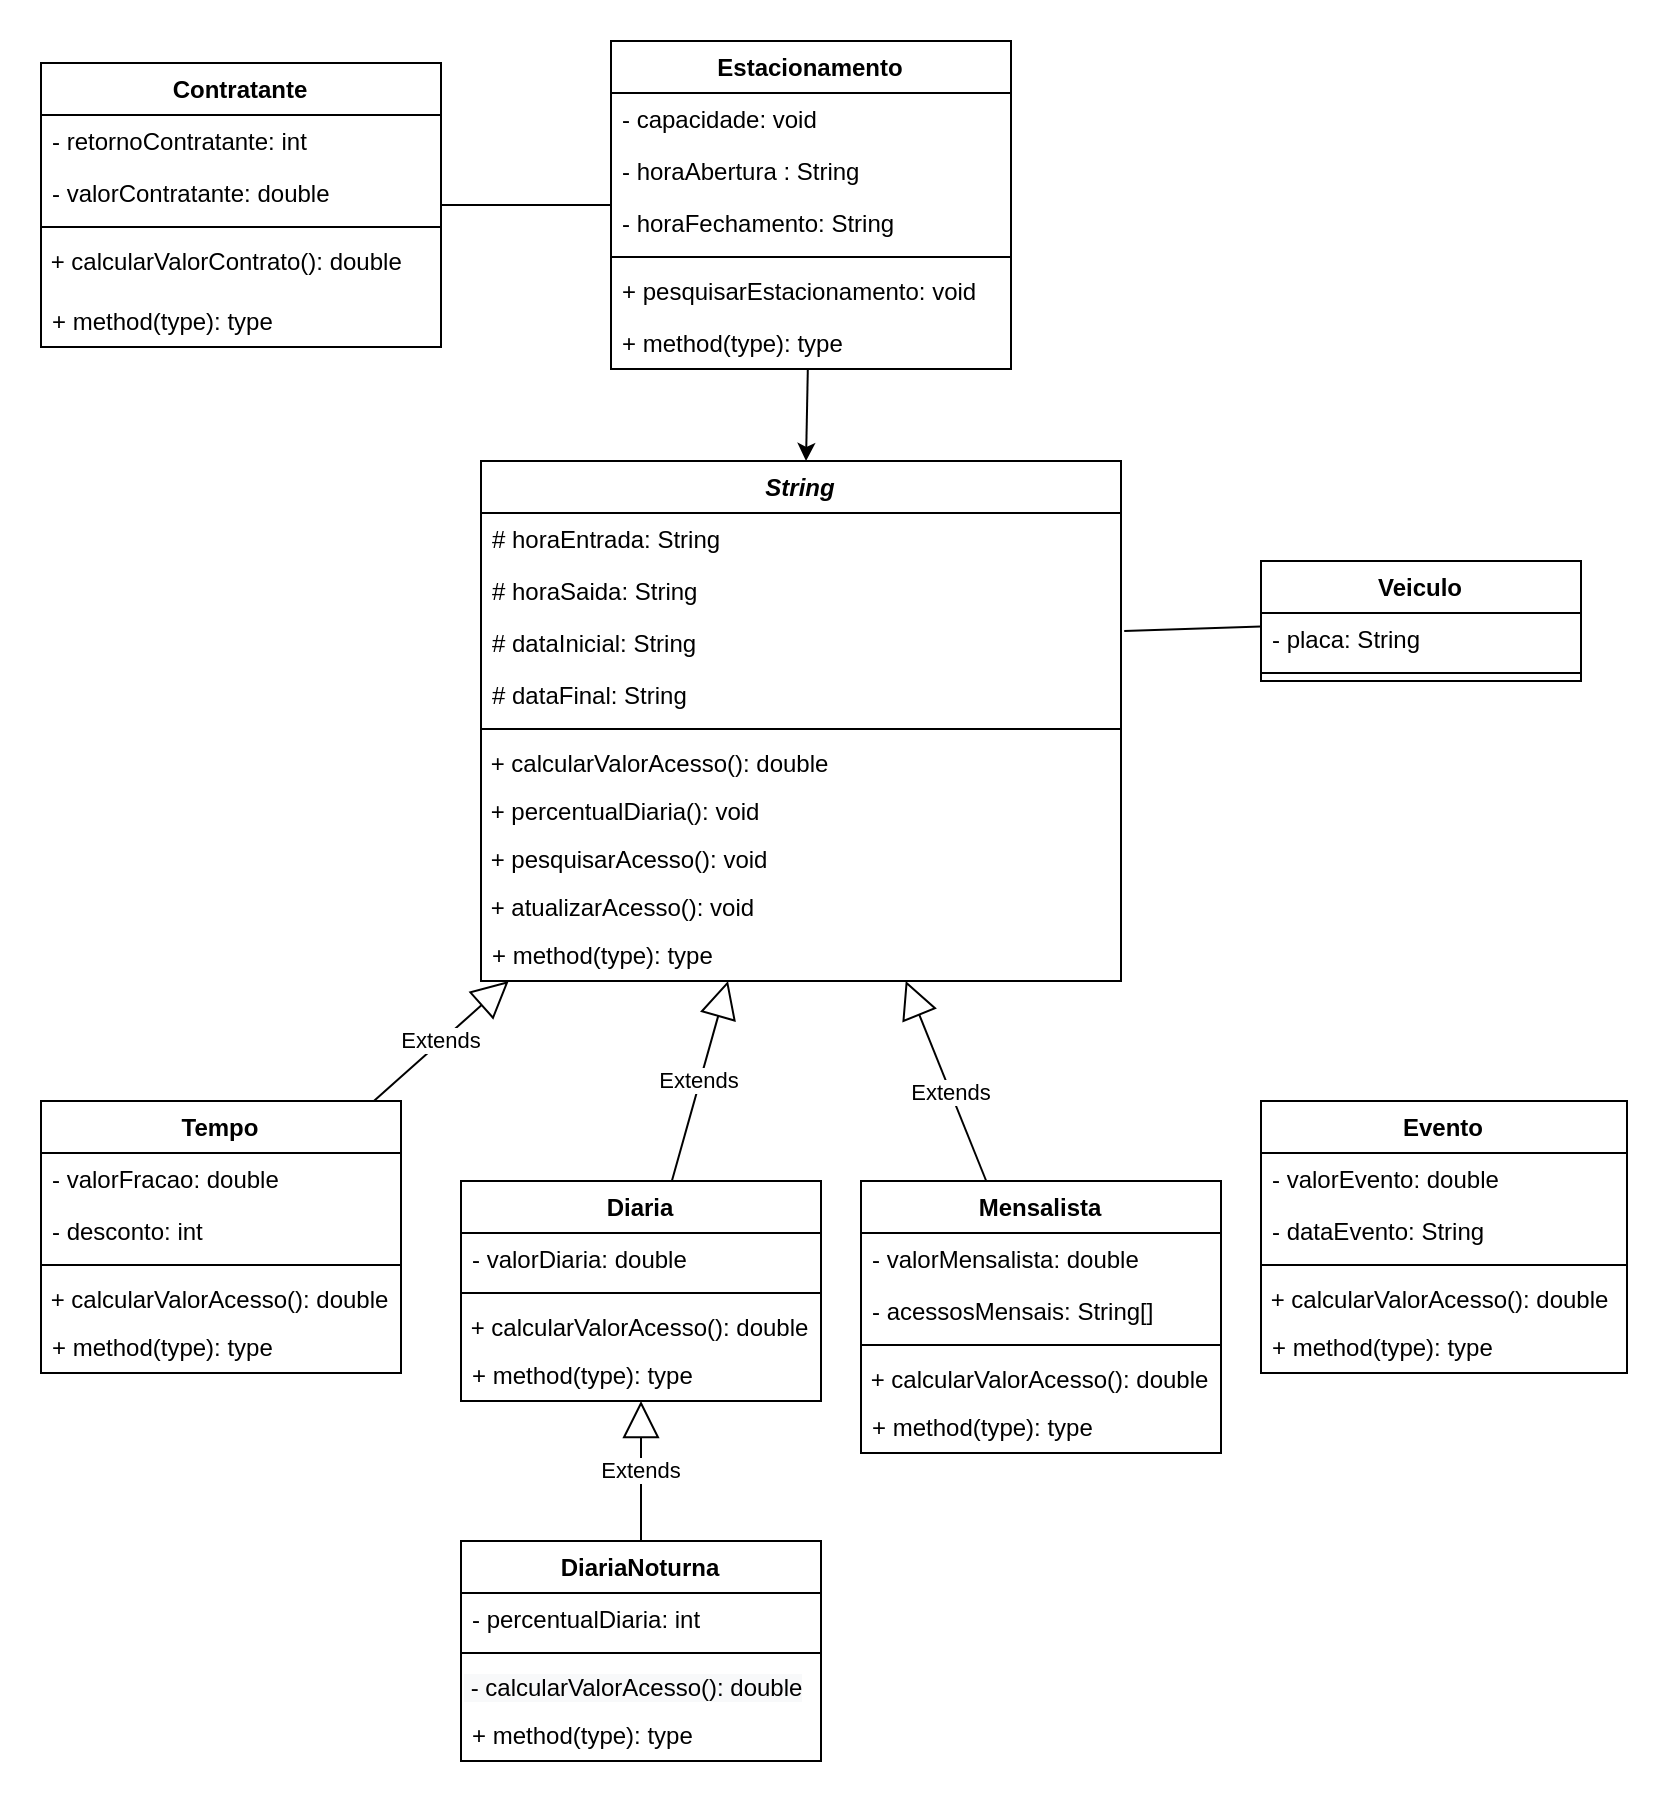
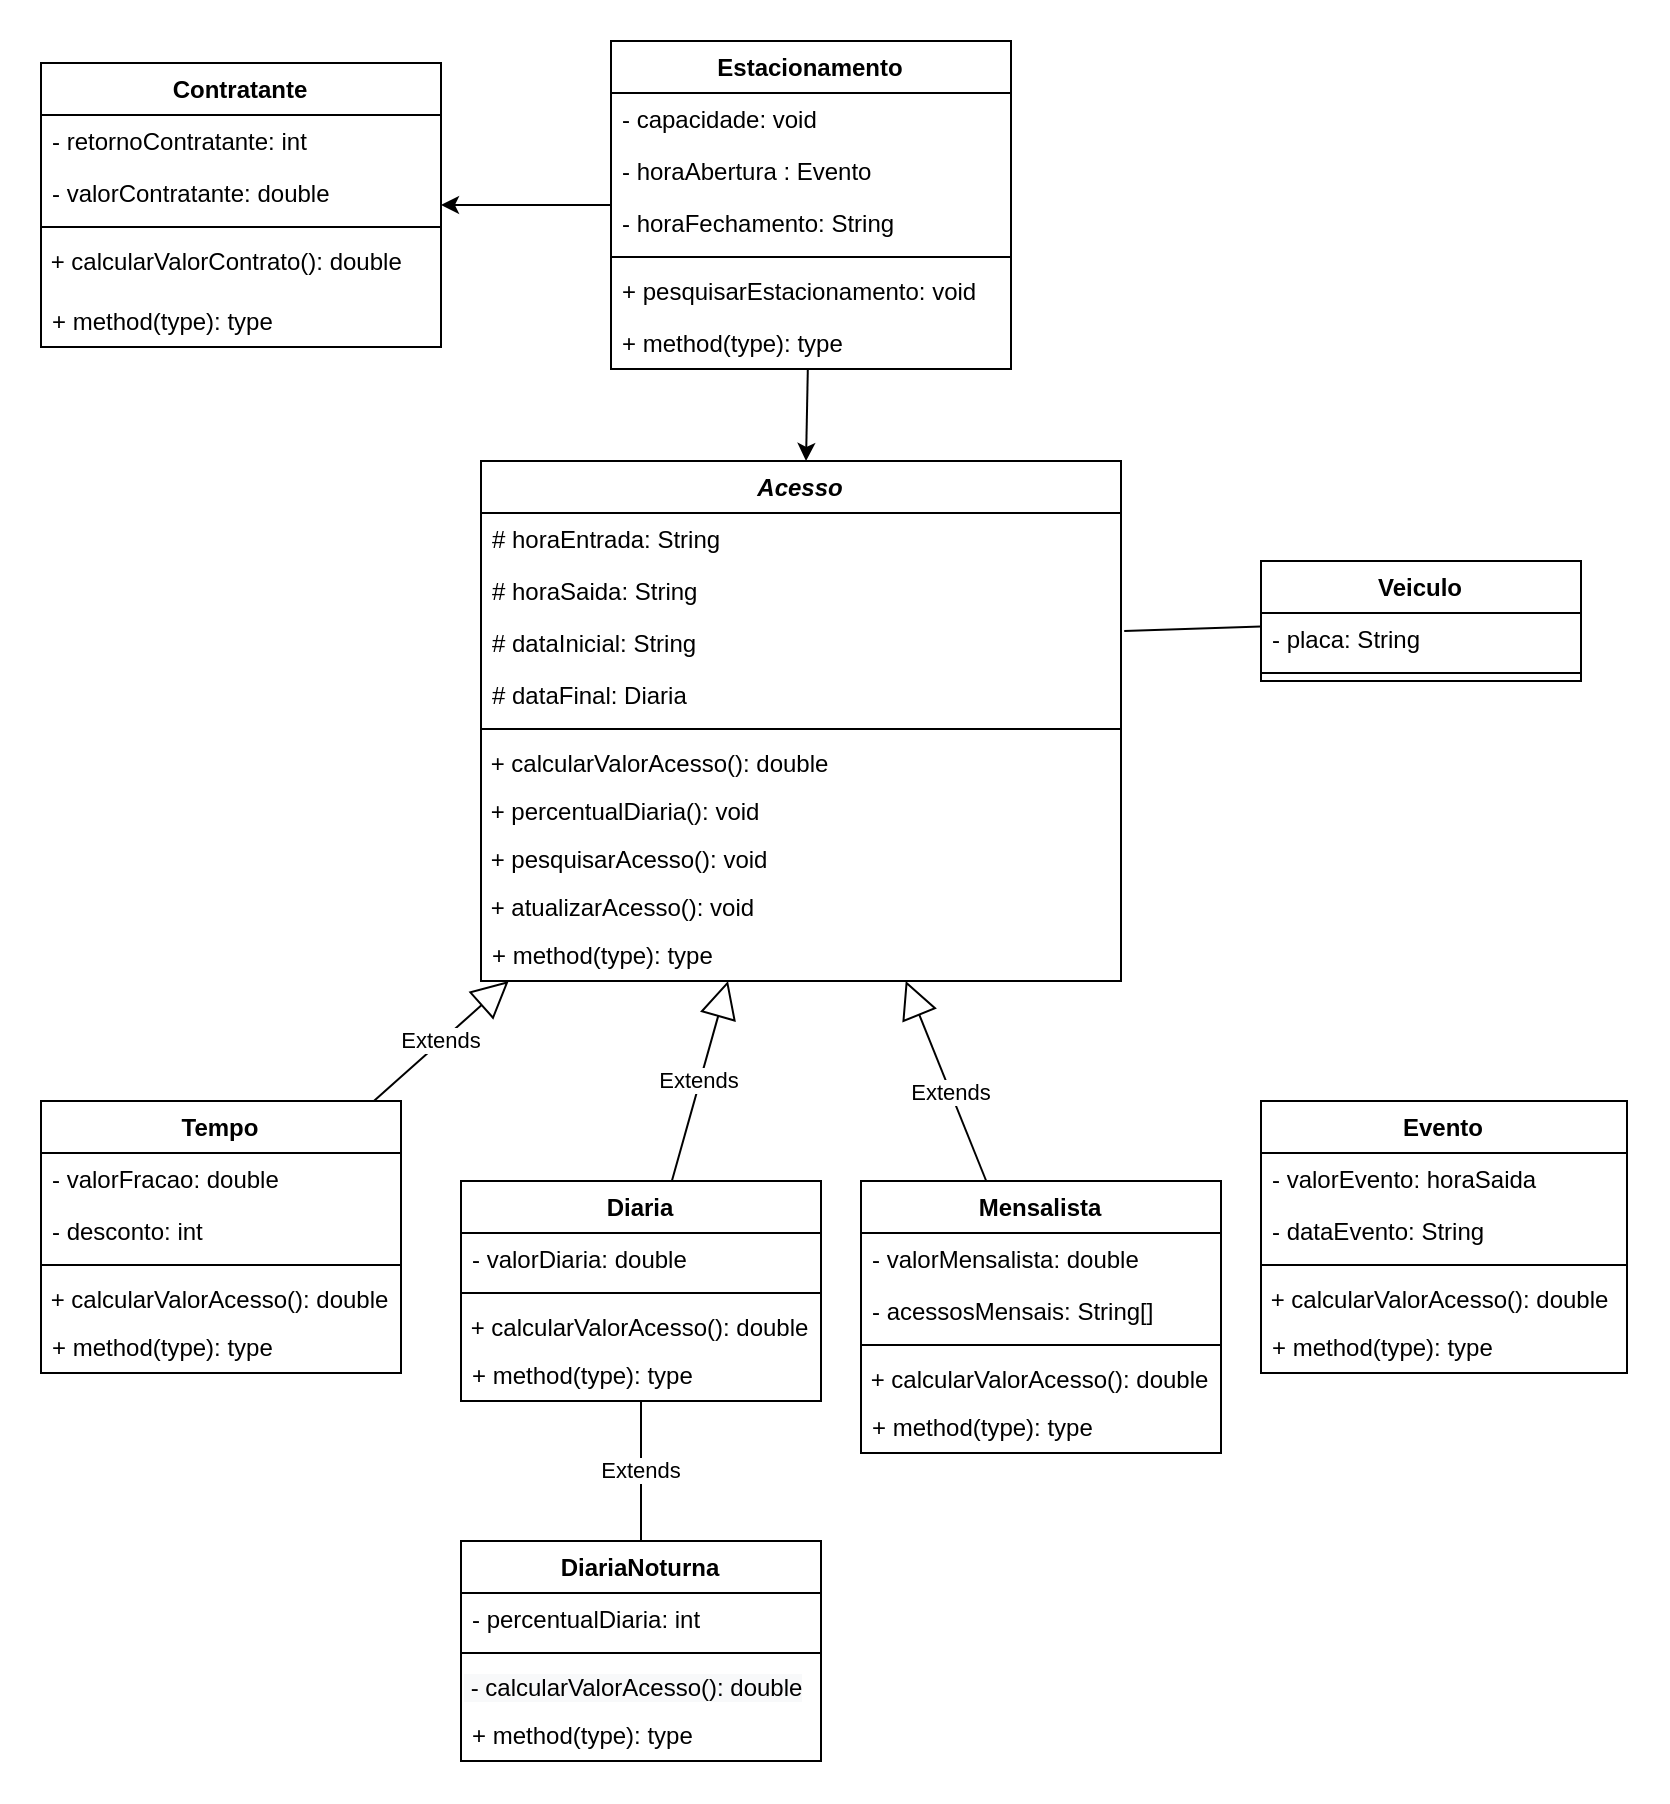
(761, 172) -> (764, 172)
(451, 205) -> (456, 205)
(800, 488) -> (800, 488)
(601, 696) -> (598, 696)
(1398, 1180) -> (1418, 1180)
(641, 1438) -> (641, 1422)
